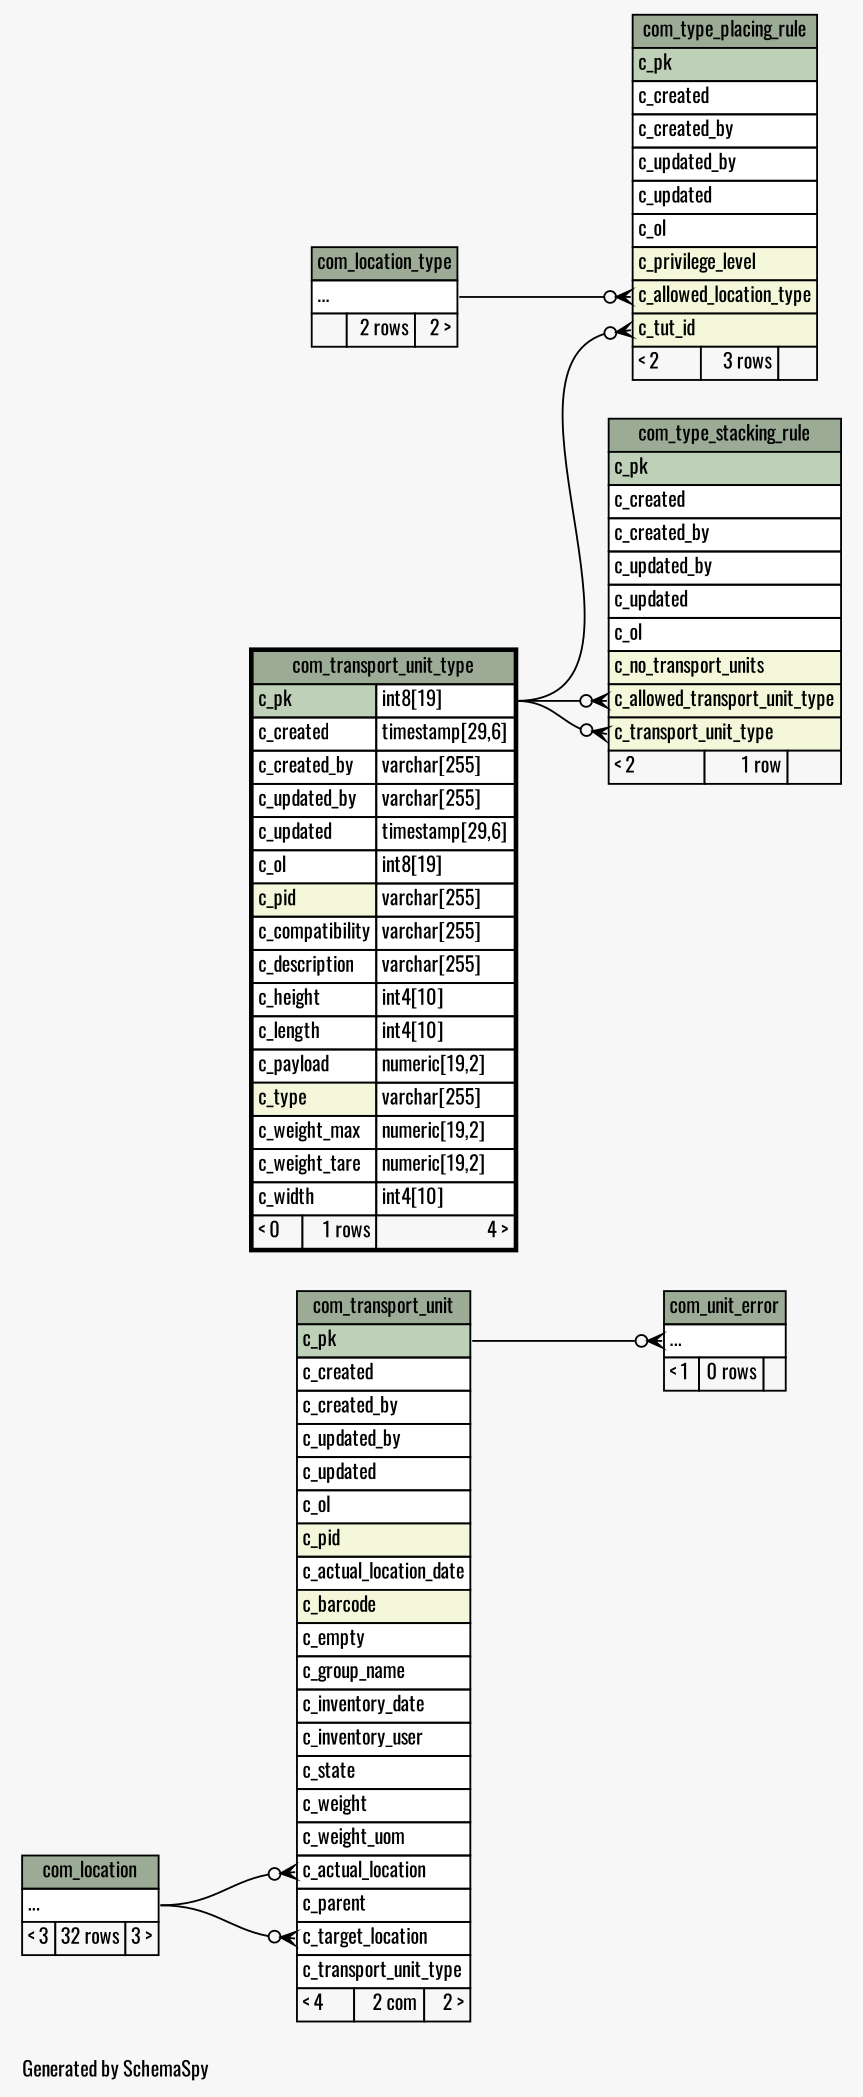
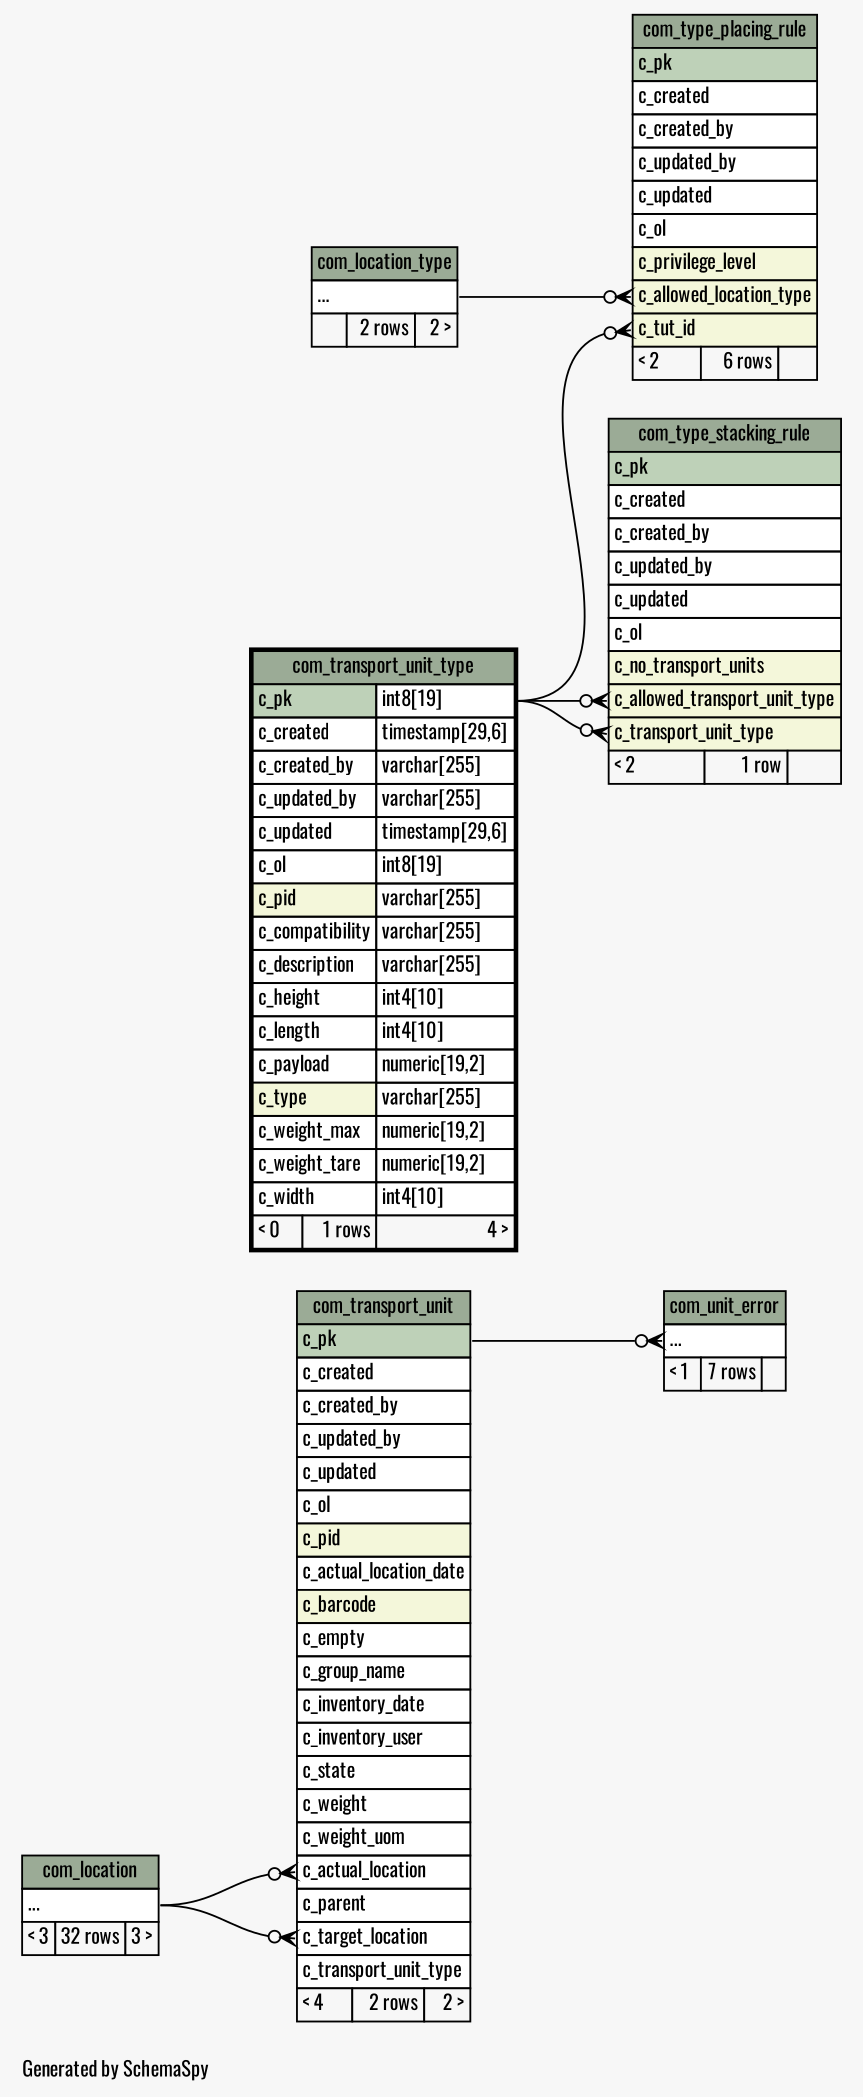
(748, 362) -> (748, 362)
(732, 1373) -> (732, 1373)
(396, 2004) -> (394, 2004)
